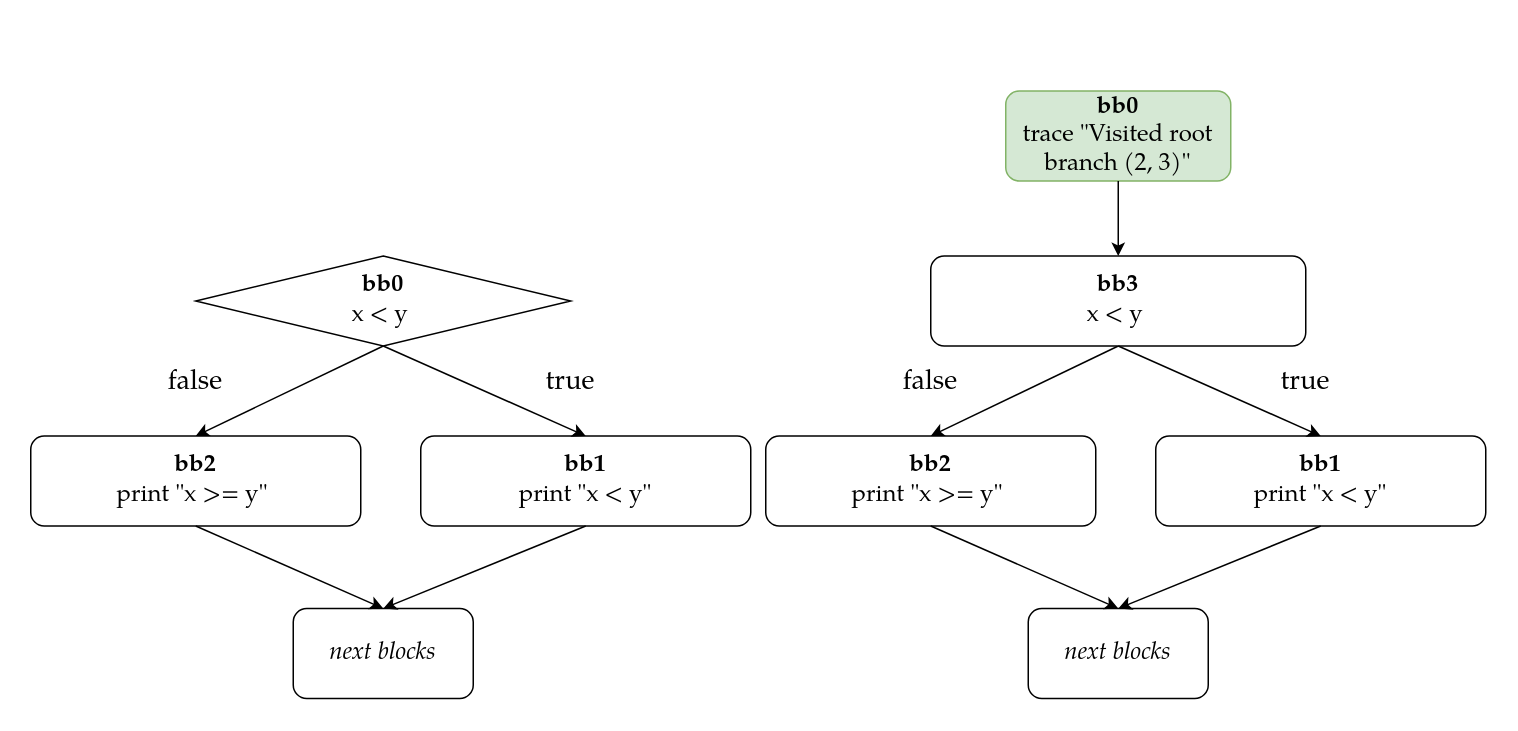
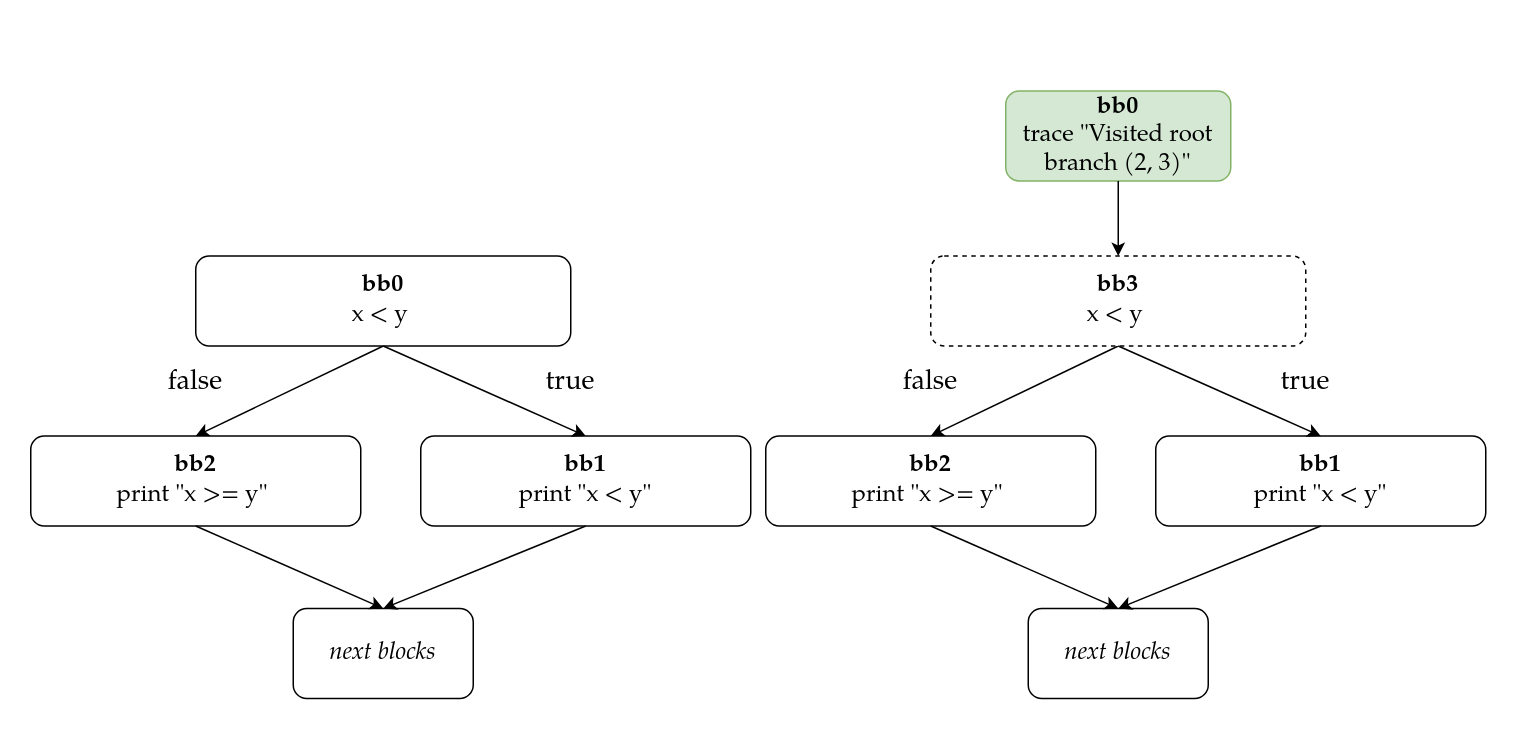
(383, 301) -> (383, 301)
(1118, 301) -> (1118, 301)
